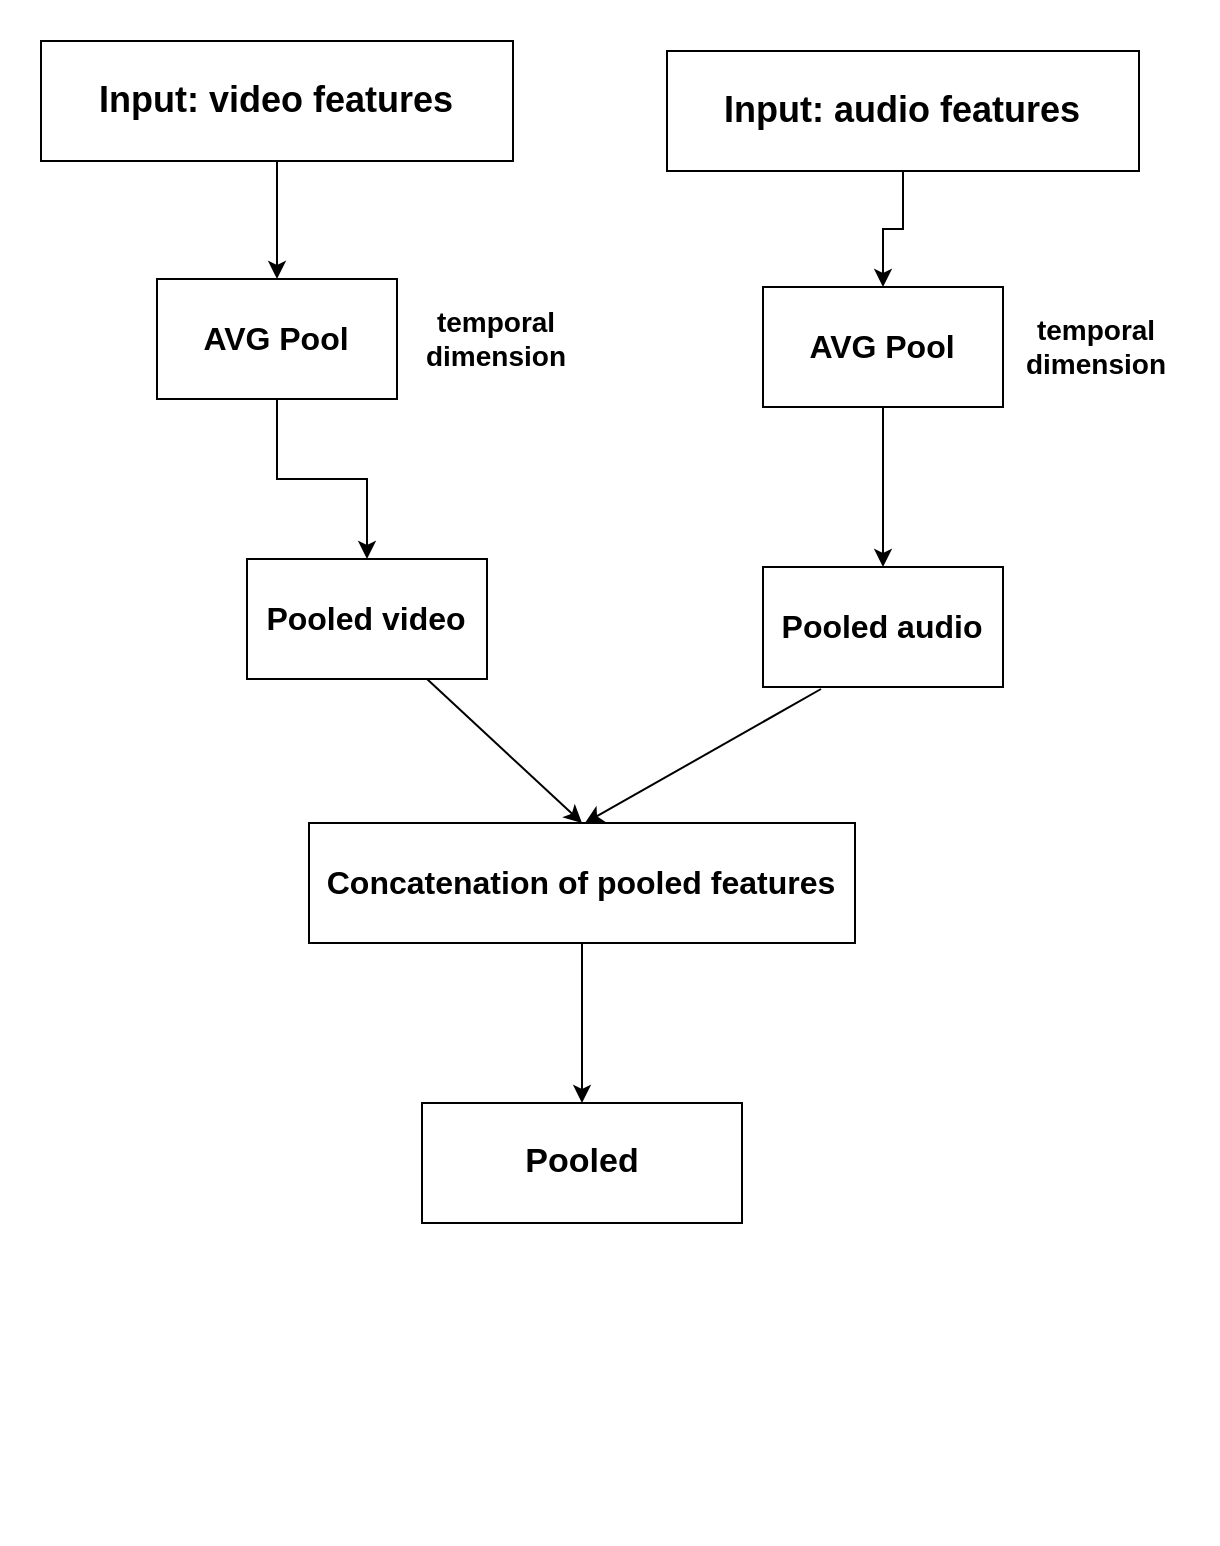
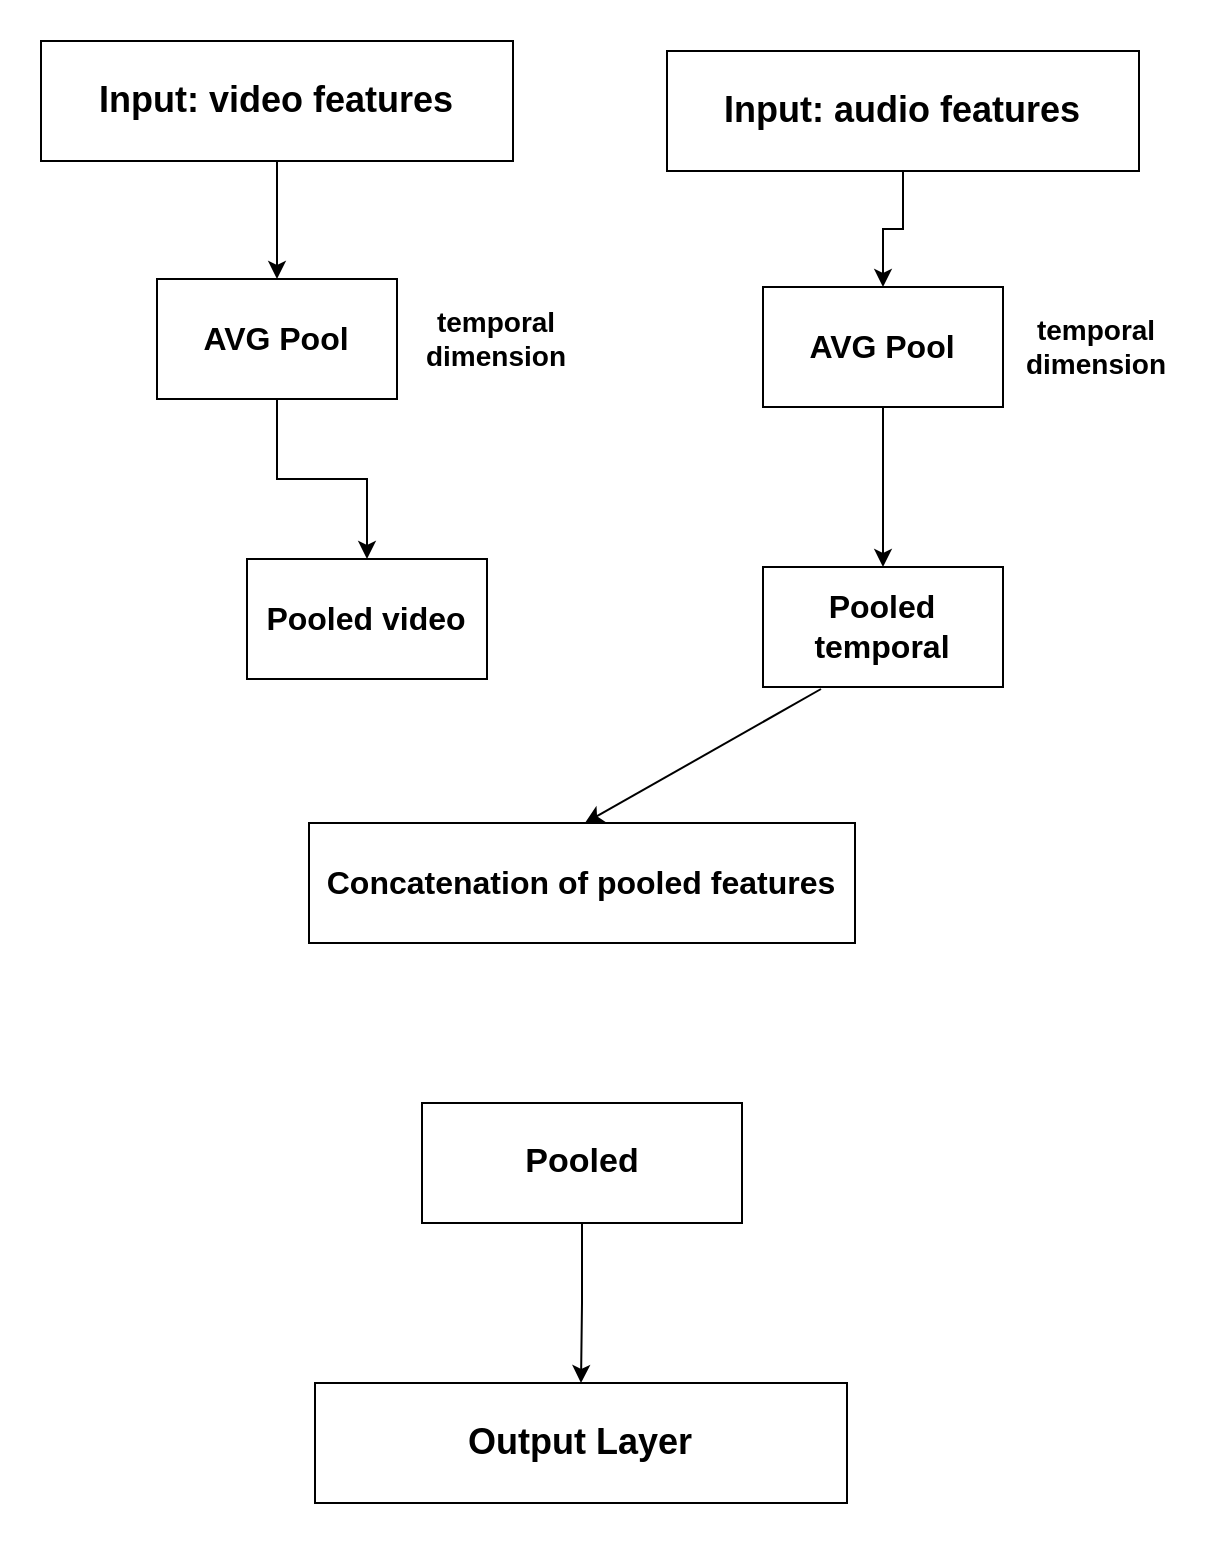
(883, 627) -> (883, 627)
(500, 747) -> none
(582, 1016) -> none
none -> (582, 1296)
none -> (581, 1443)
